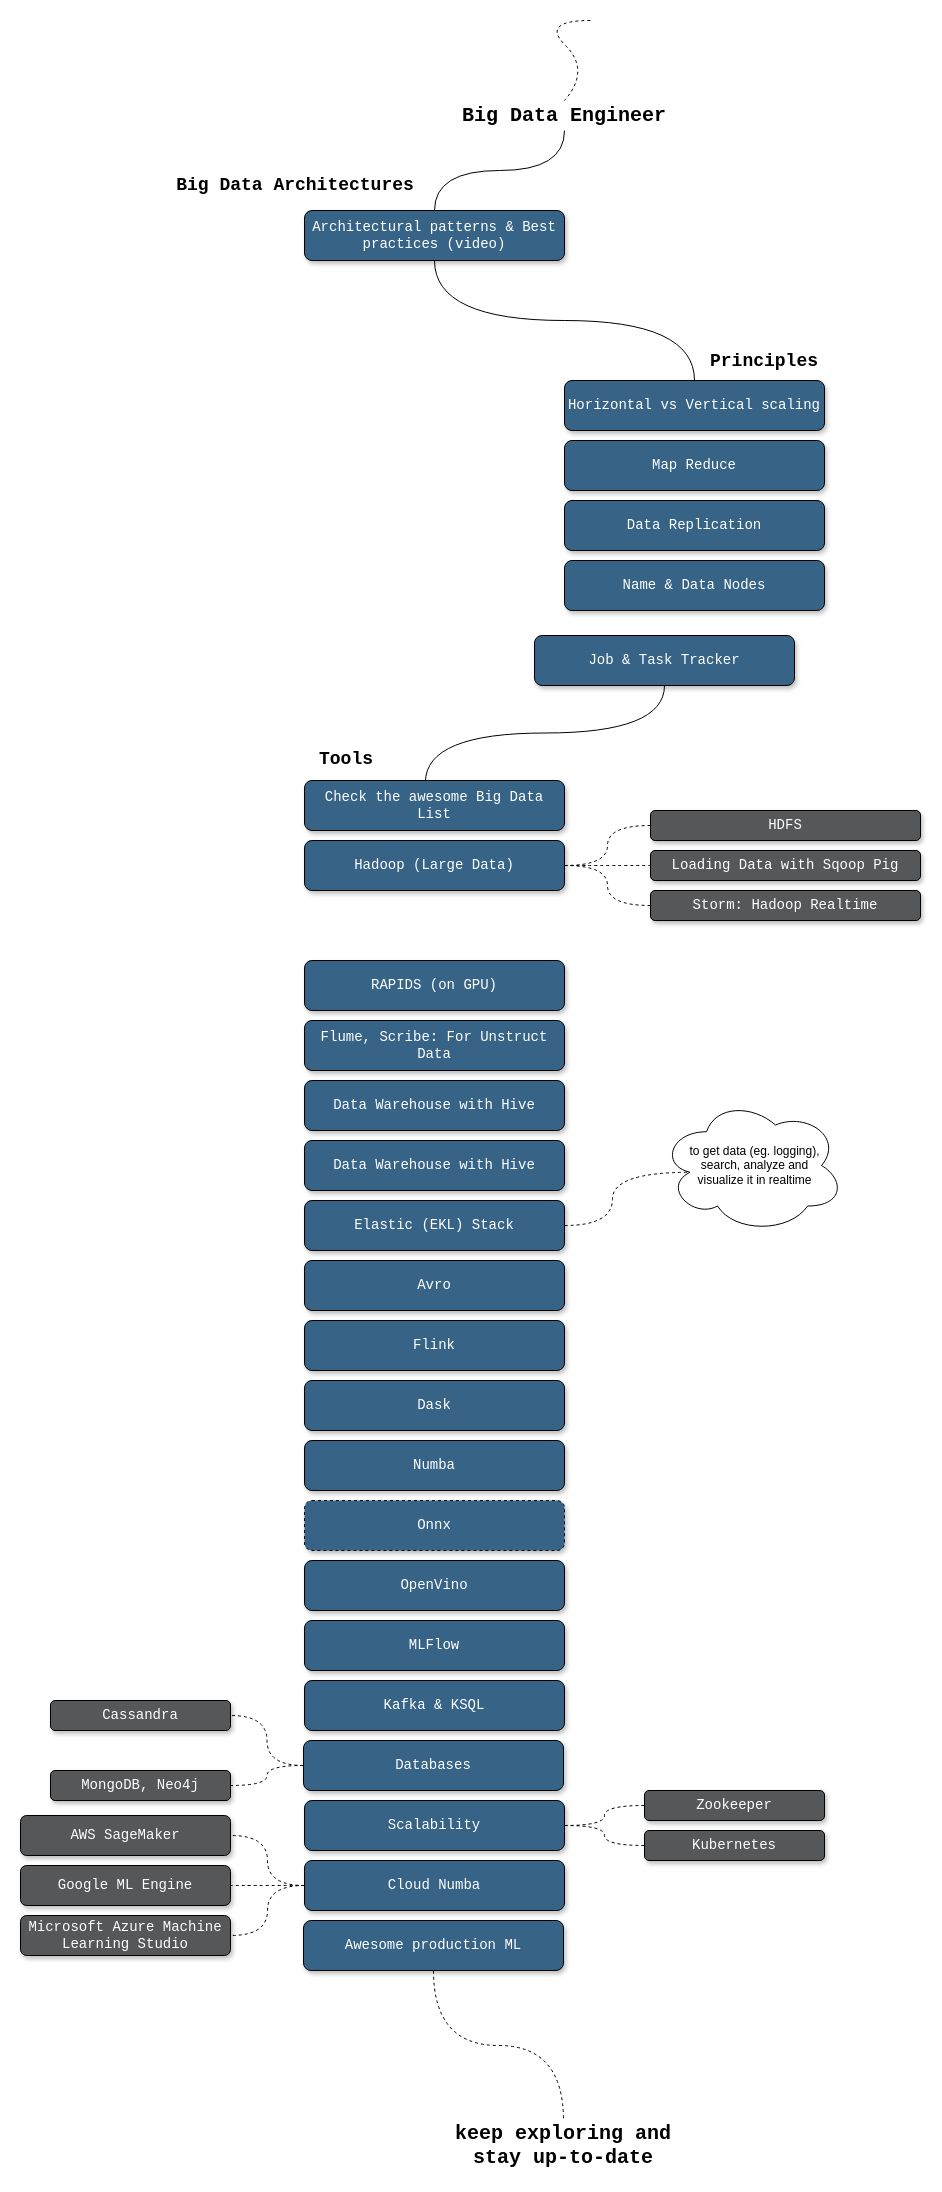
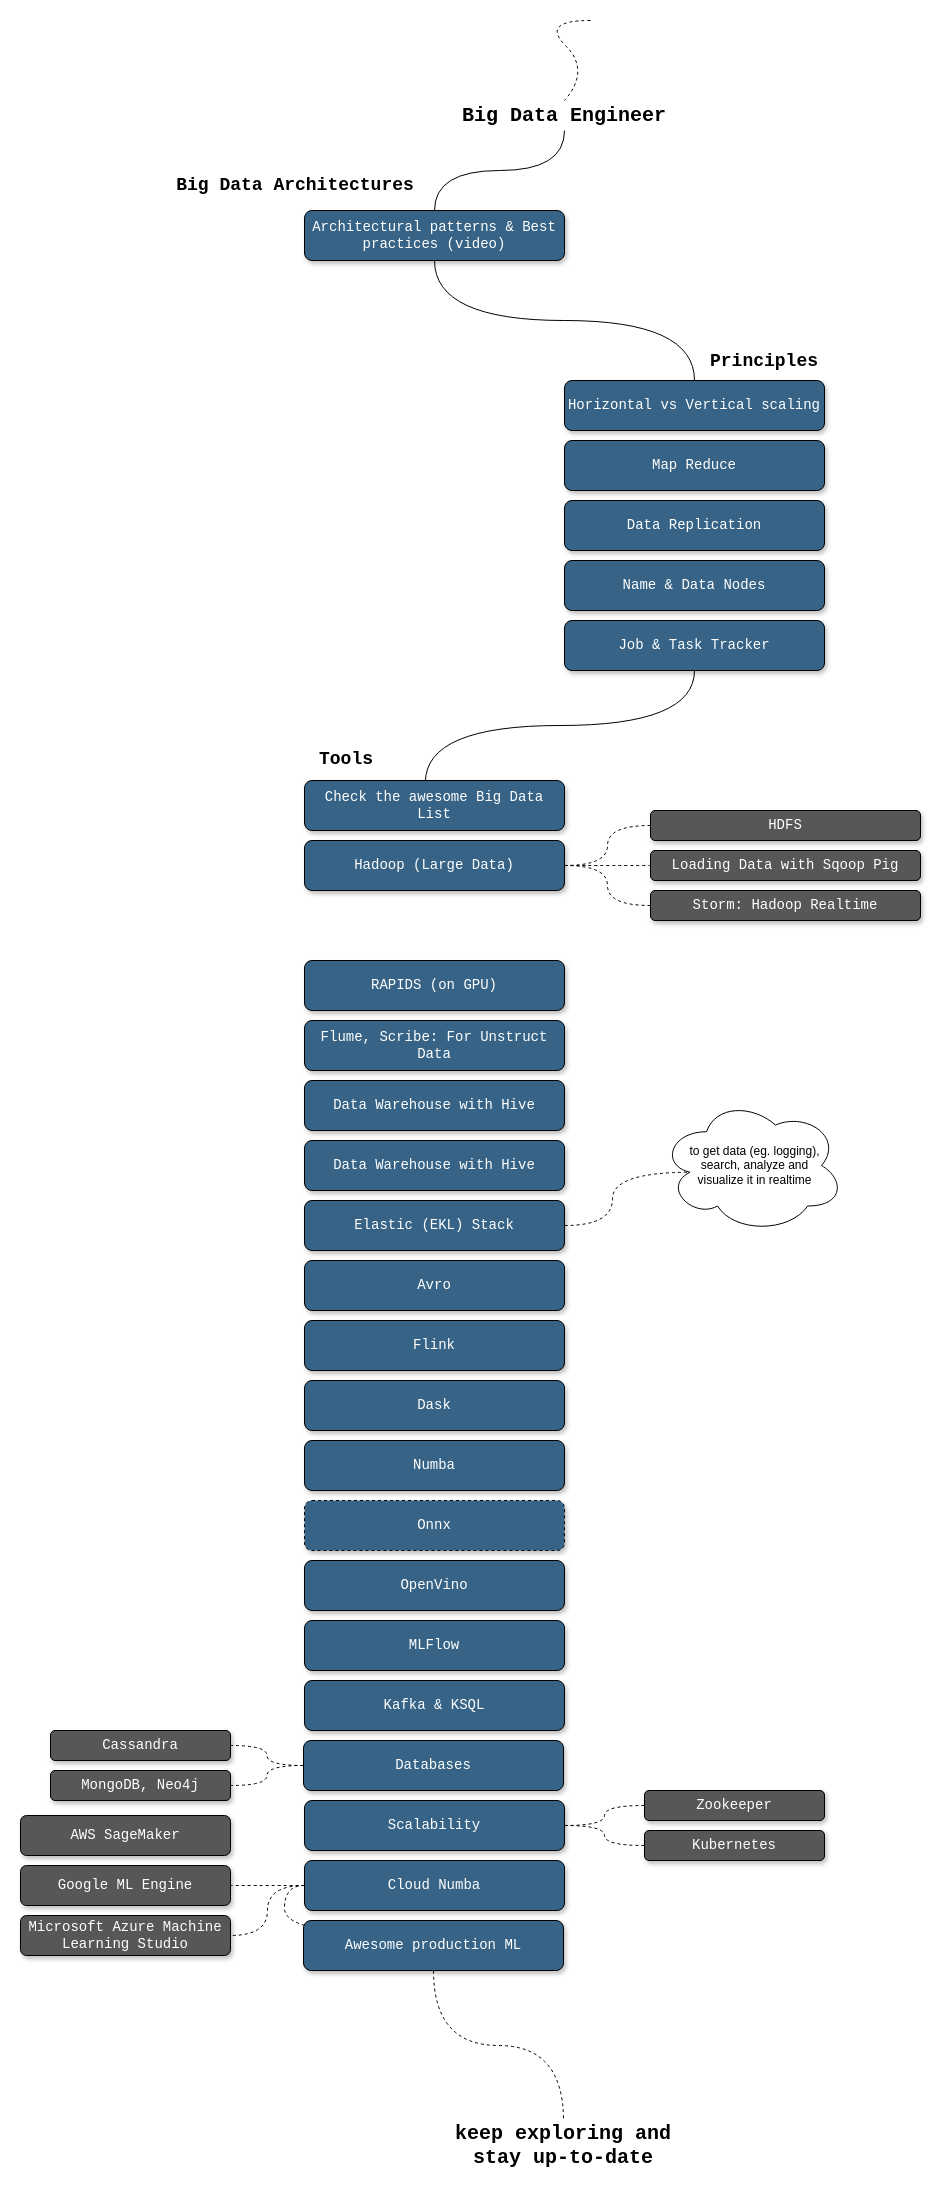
(665, 661) -> (695, 646)
(141, 1716) -> (141, 1746)
(266, 1852) -> (285, 1909)
